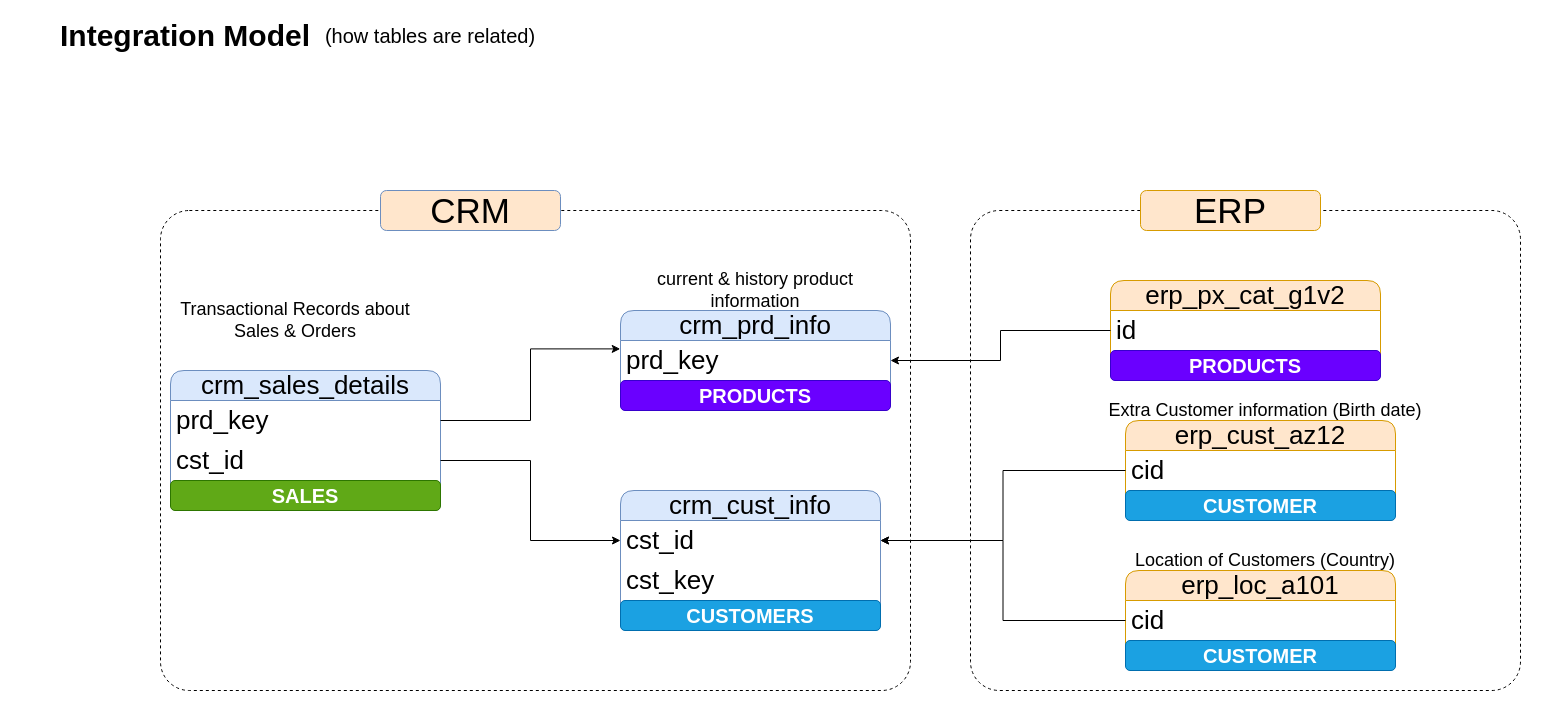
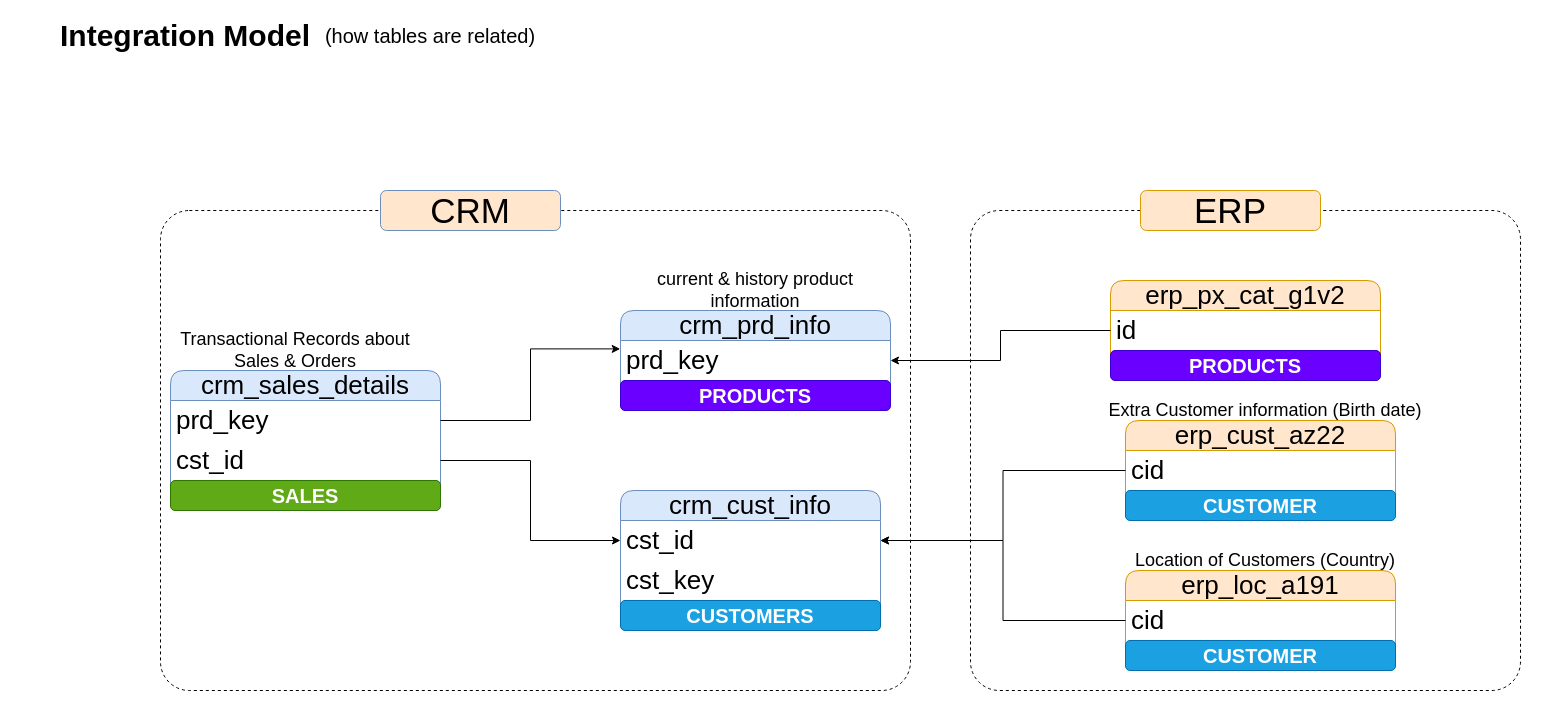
(296, 321) -> (296, 351)
(1261, 436) -> (1261, 436)
(1261, 586) -> (1261, 586)
